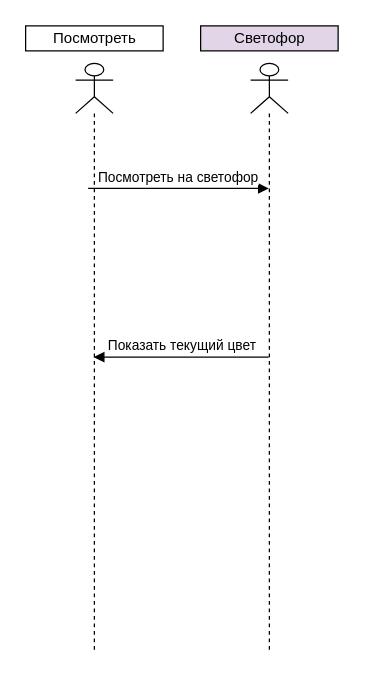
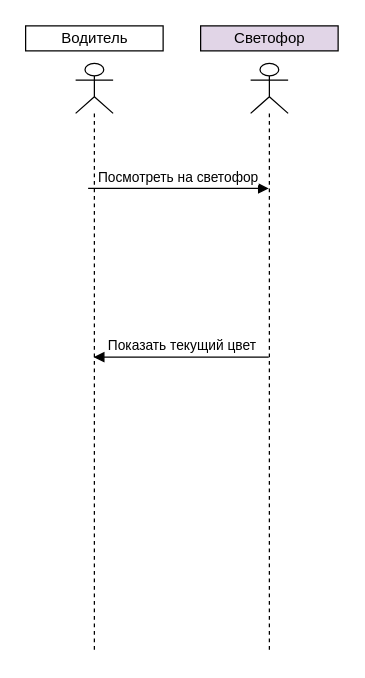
(95, 38) -> (95, 38)
